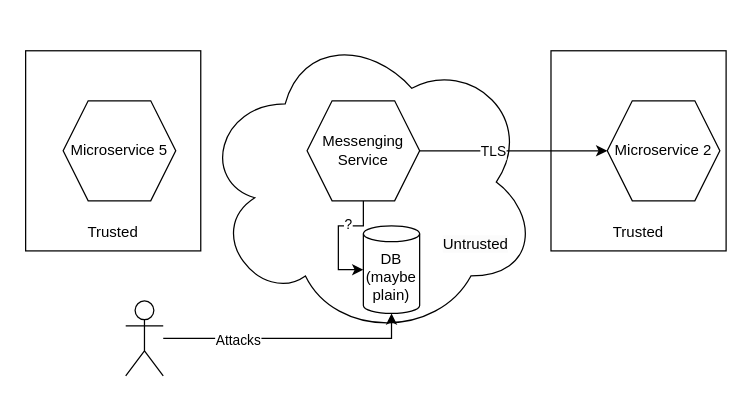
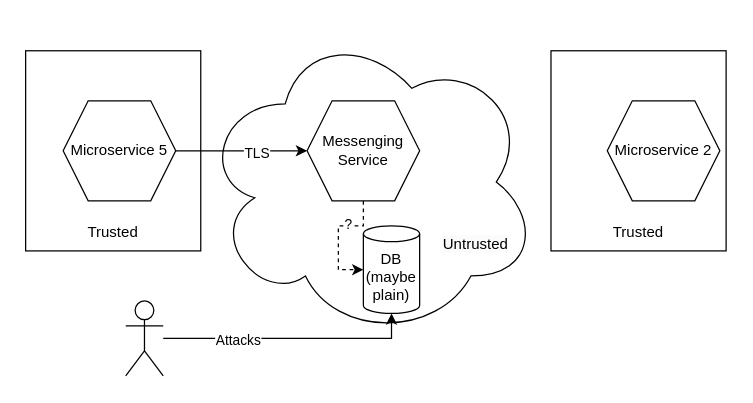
none -> (237, 151)
(509, 151) -> none
(338, 255) -> (338, 255)
